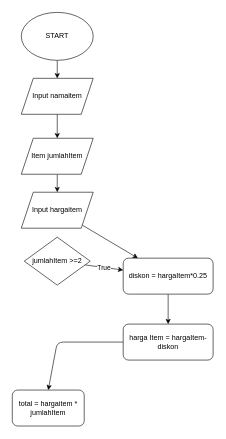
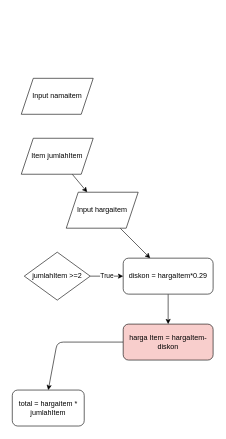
(57, 36) -> none
(57, 72) -> none
(57, 132) -> none
(57, 210) -> (102, 210)
(57, 261) -> (57, 276)
(168, 276) -> (168, 276)
(168, 342) -> (168, 342)
